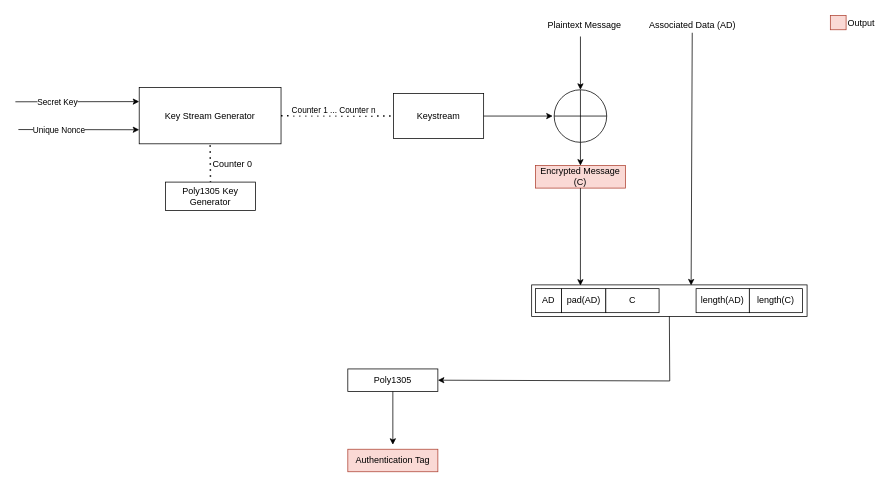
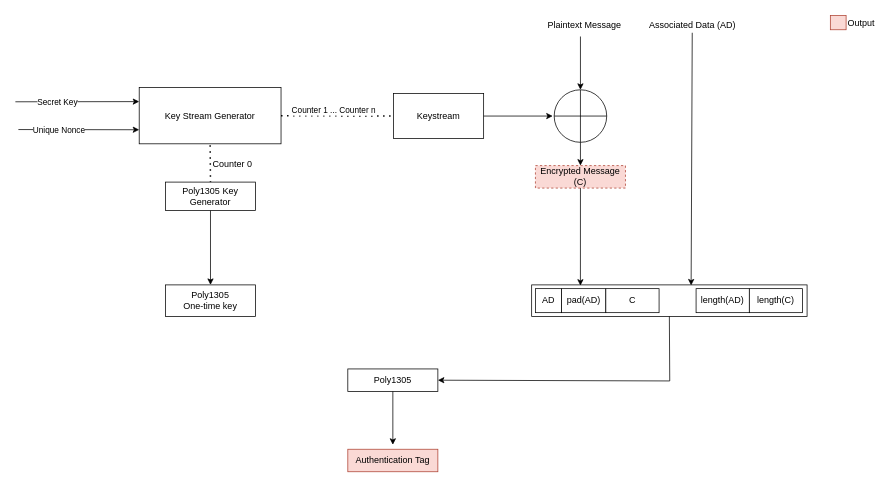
(580, 177) -> (580, 177)
none -> (210, 245)
none -> (210, 300)
